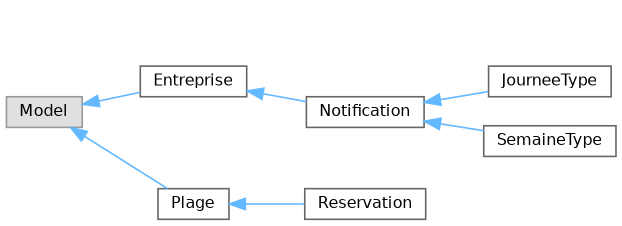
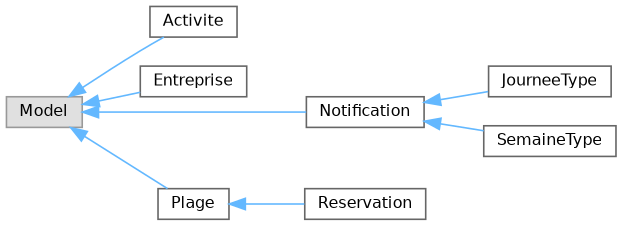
none -> (193, 22)
(285, 98) -> (203, 112)
